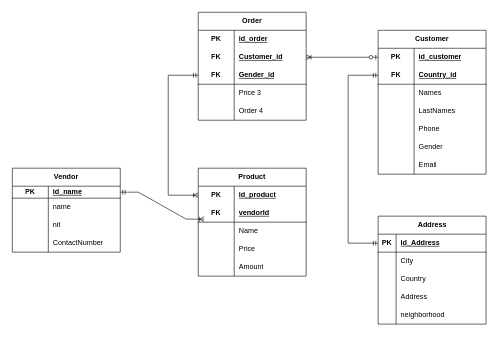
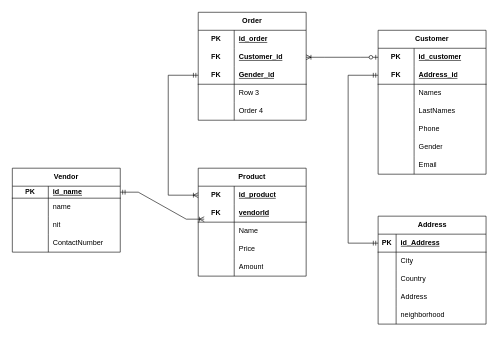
(438, 75) -> (438, 75)
(251, 93) -> (248, 93)
